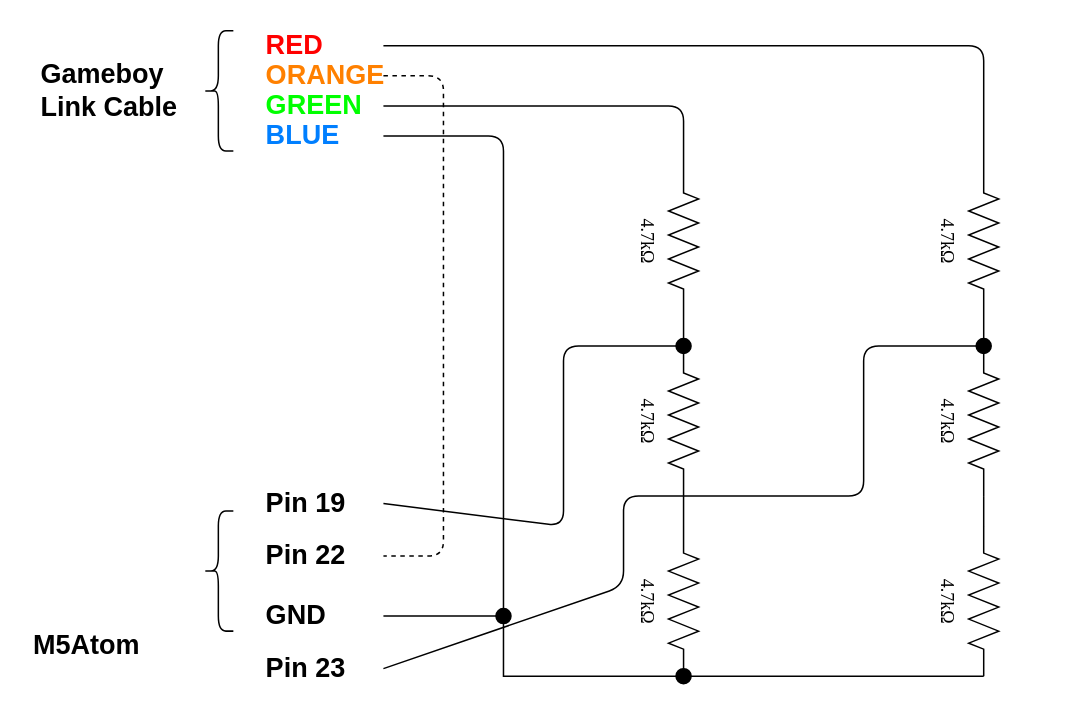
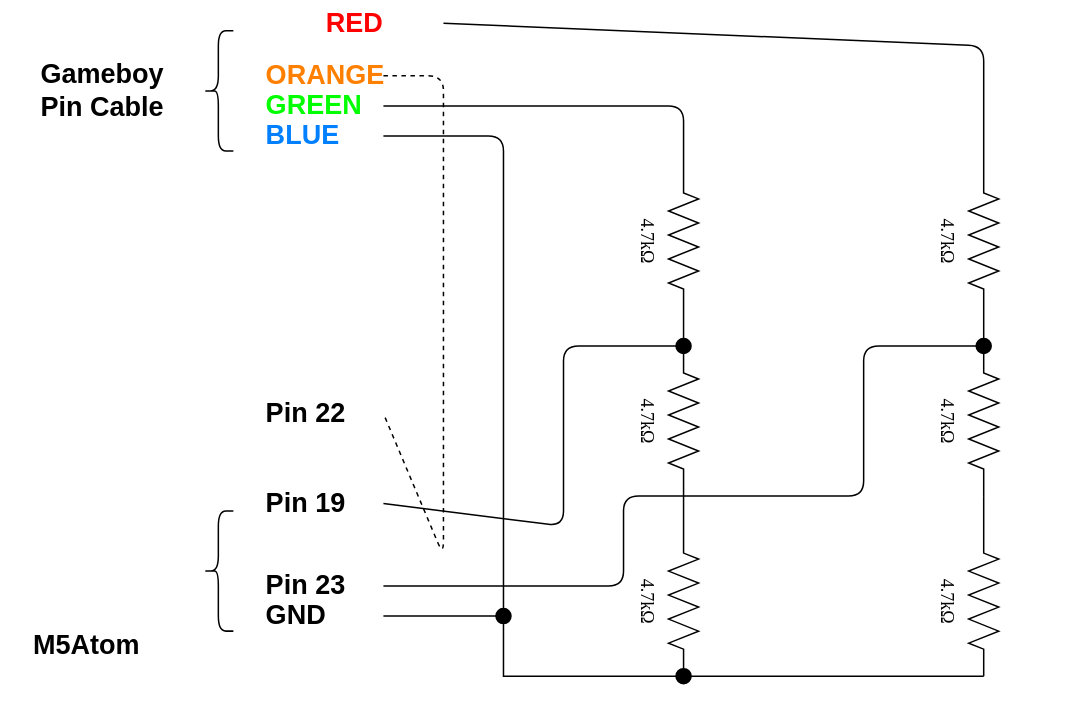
(323, 46) -> (383, 23)
(106, 91) -> (99, 91)
(323, 556) -> (323, 413)
(323, 668) -> (323, 586)
